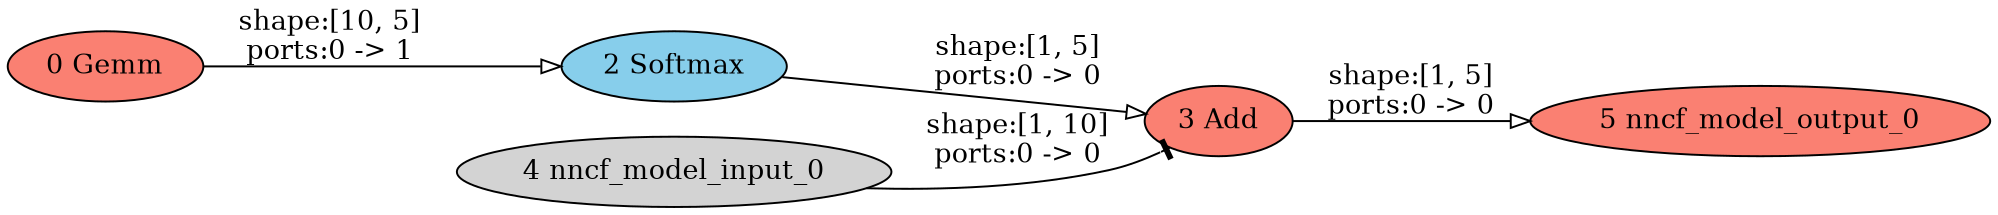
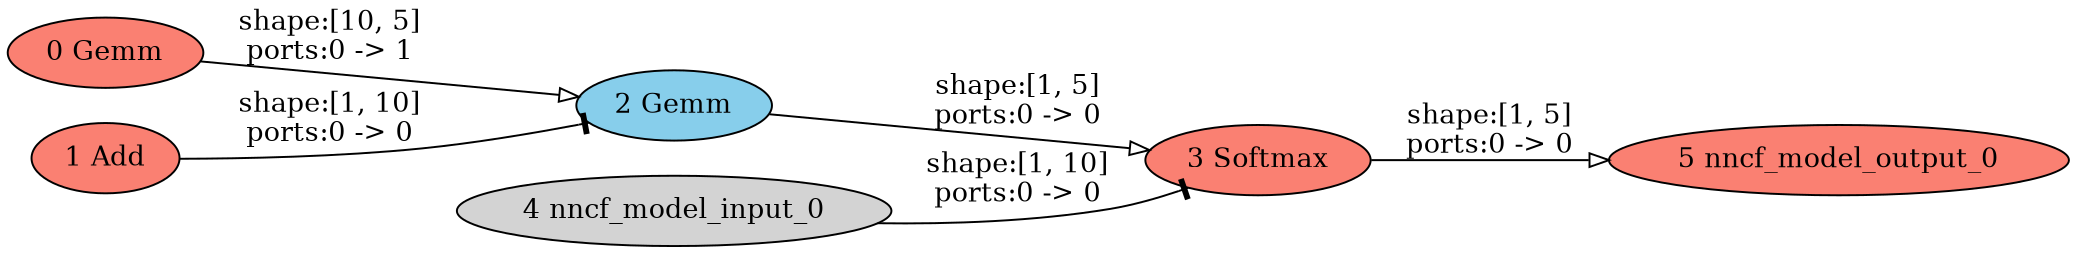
(674, 66) -> (674, 105)
(1219, 121) -> (1258, 160)
none -> (106, 158)
